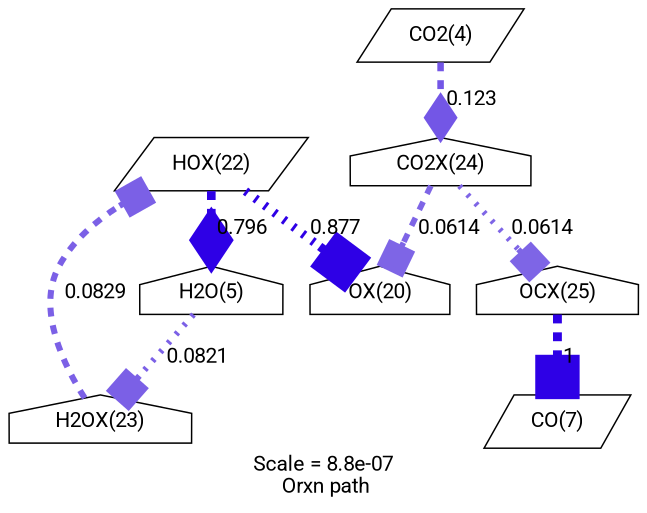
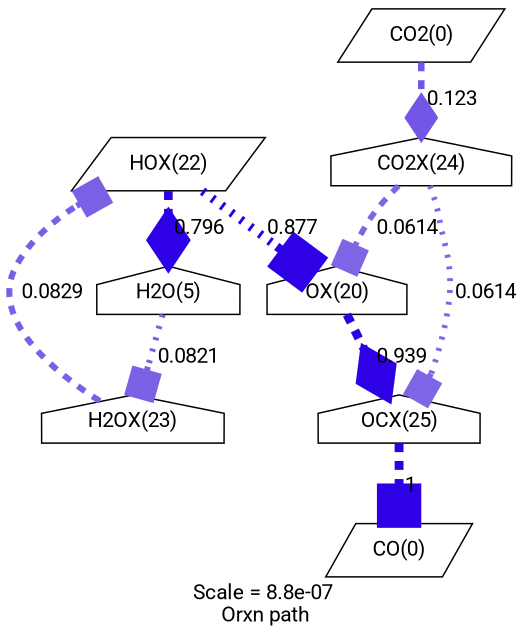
(441, 36) -> (421, 36)
none -> (356, 332)
(557, 422) -> (399, 550)
